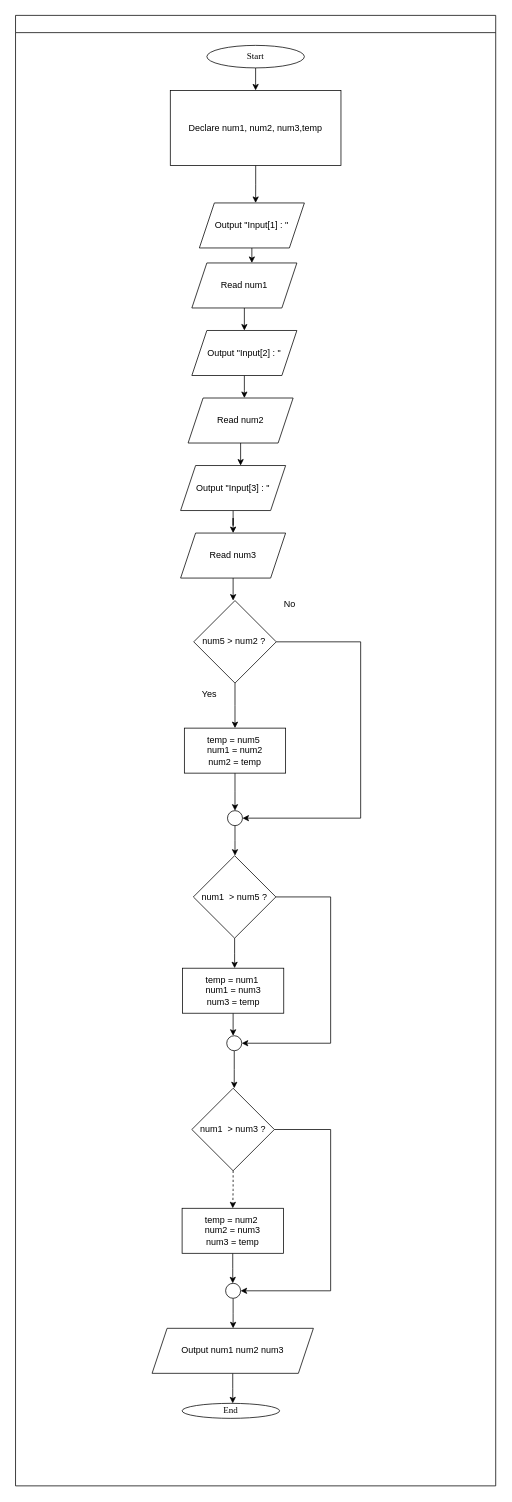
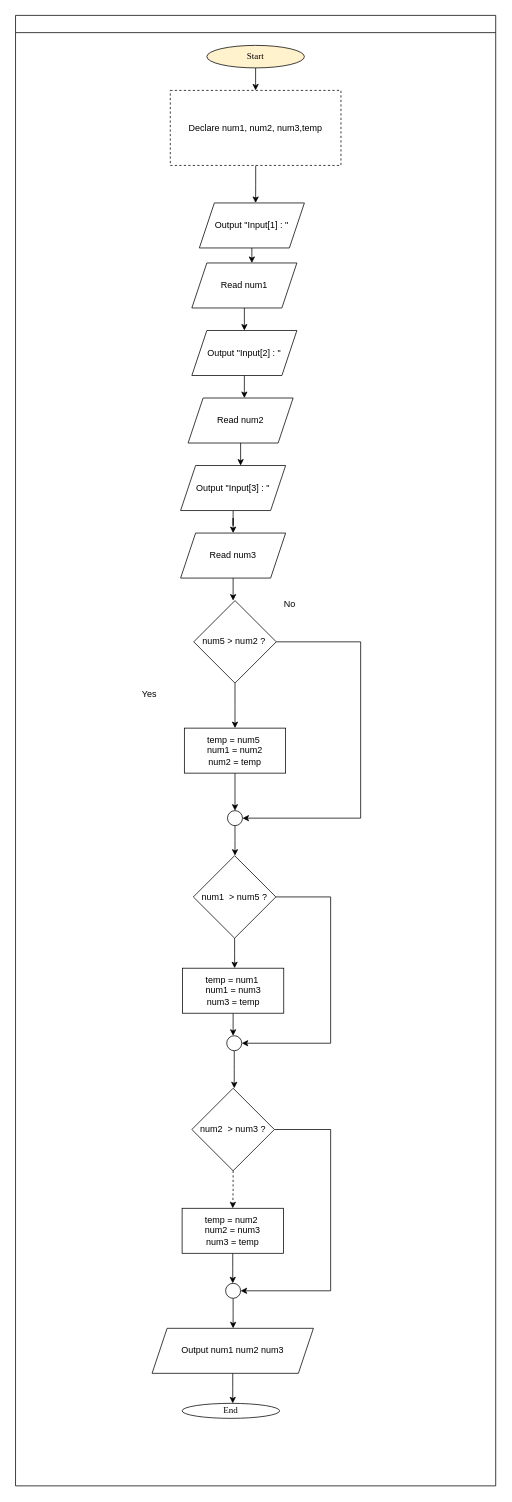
(255, 57) -> (255, 57)
(255, 128) -> (255, 128)
(209, 694) -> (149, 694)
(233, 1129) -> (233, 1129)
